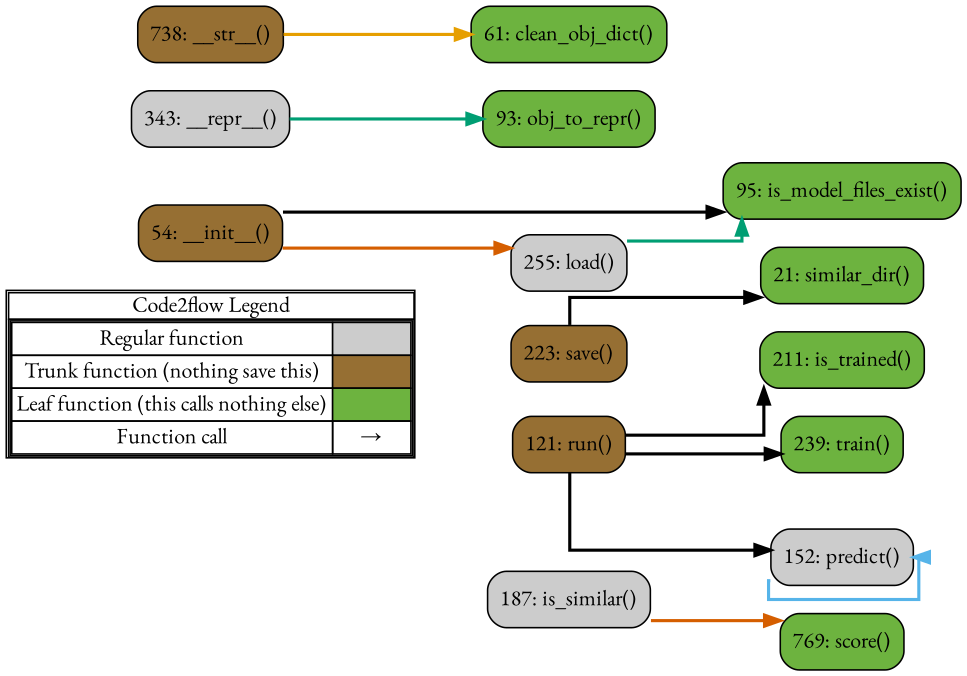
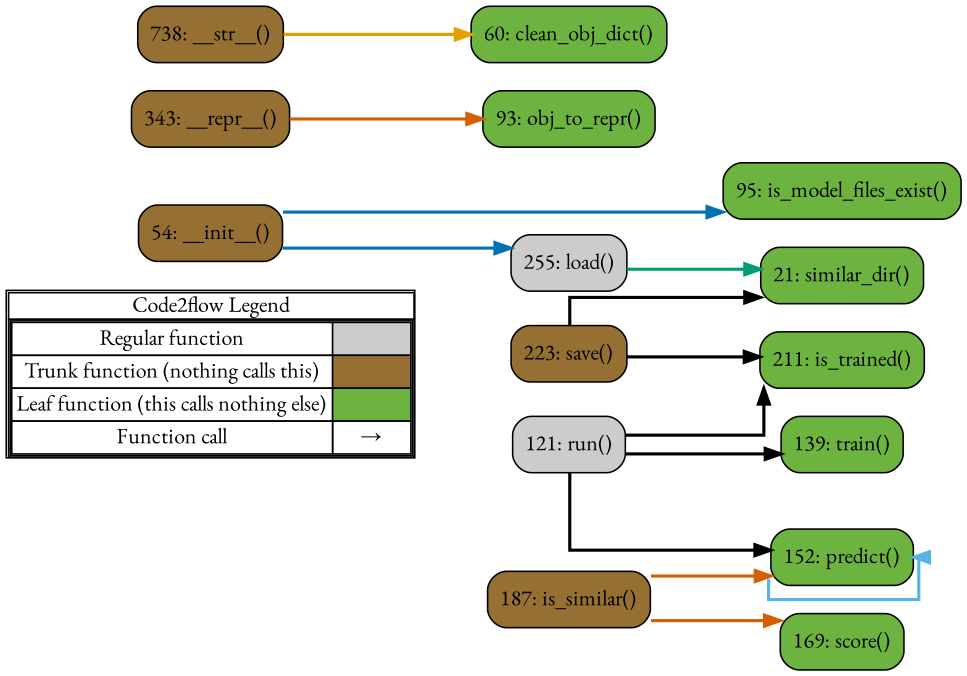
(569, 34) -> (569, 34)
(211, 119) -> (211, 119)
(378, 119) -> (378, 119)
(495, 212) -> (495, 212)
(687, 241) -> (686, 269)
(389, 248) -> (389, 248)
none -> (686, 357)
(172, 371) -> (172, 371)
(569, 445) -> (569, 445)
(842, 445) -> (842, 445)
(842, 557) -> (842, 557)
none -> (703, 576)
(569, 600) -> (569, 600)
(842, 642) -> (842, 642)
